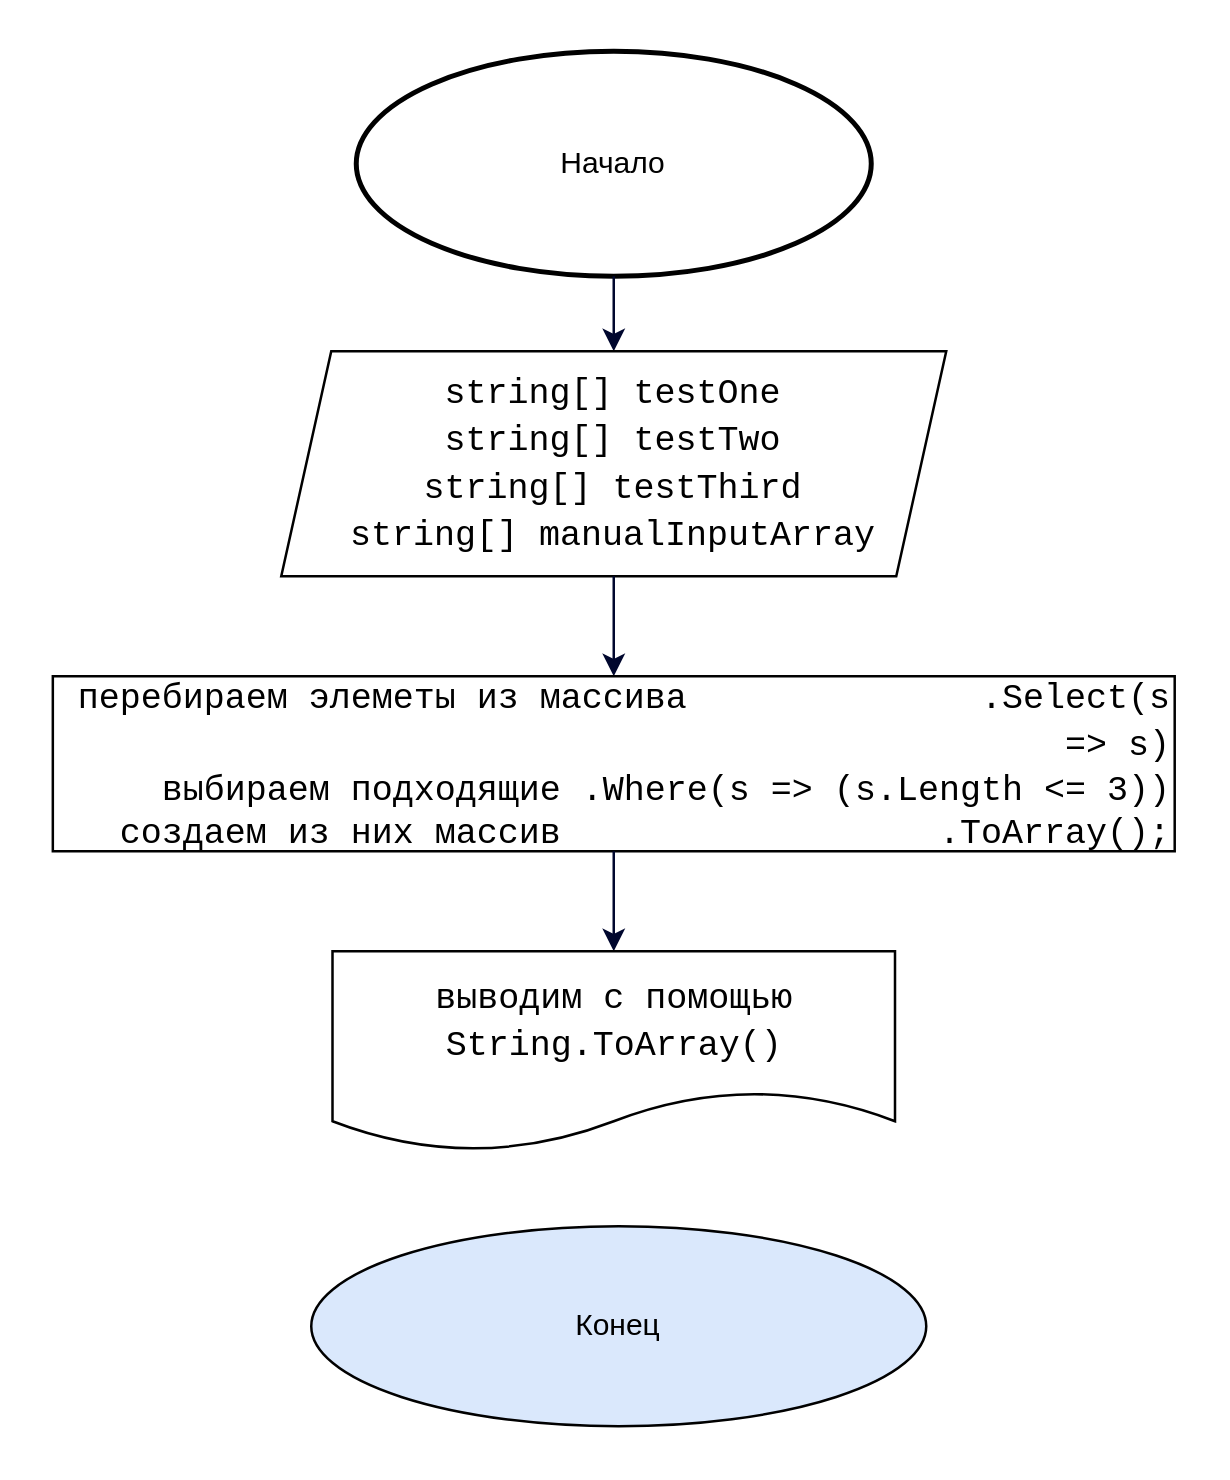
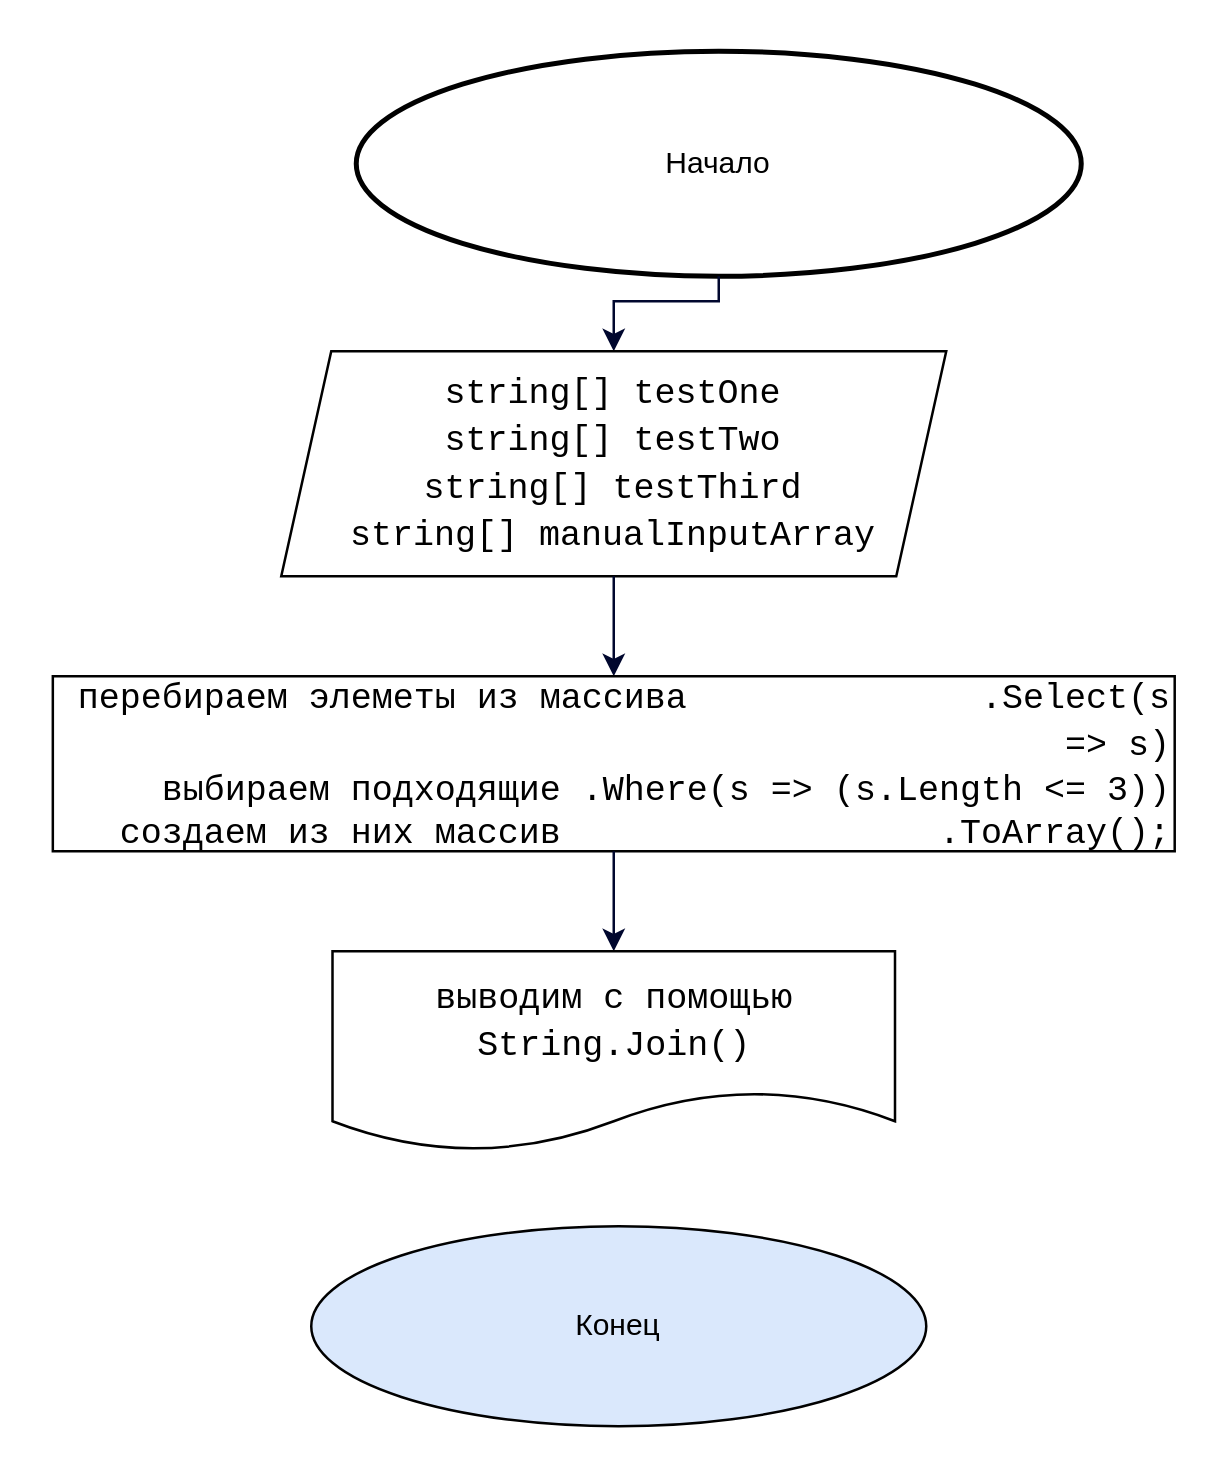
(614, 164) -> (719, 164)
(615, 1021) -> (615, 1021)
